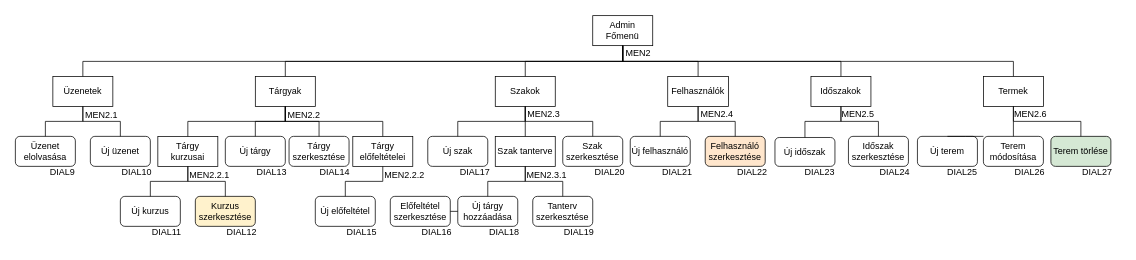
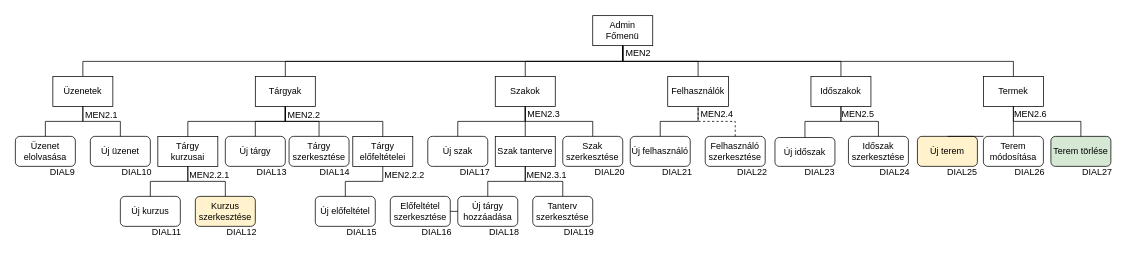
(725, 121) -> (725, 121)
(735, 151) -> (735, 151)
(948, 151) -> (948, 151)
